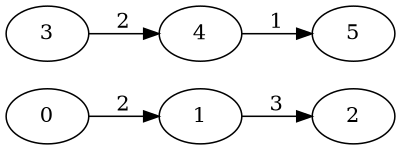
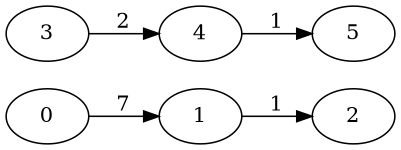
(124, 105) -> (124, 105)
(277, 105) -> (277, 105)
